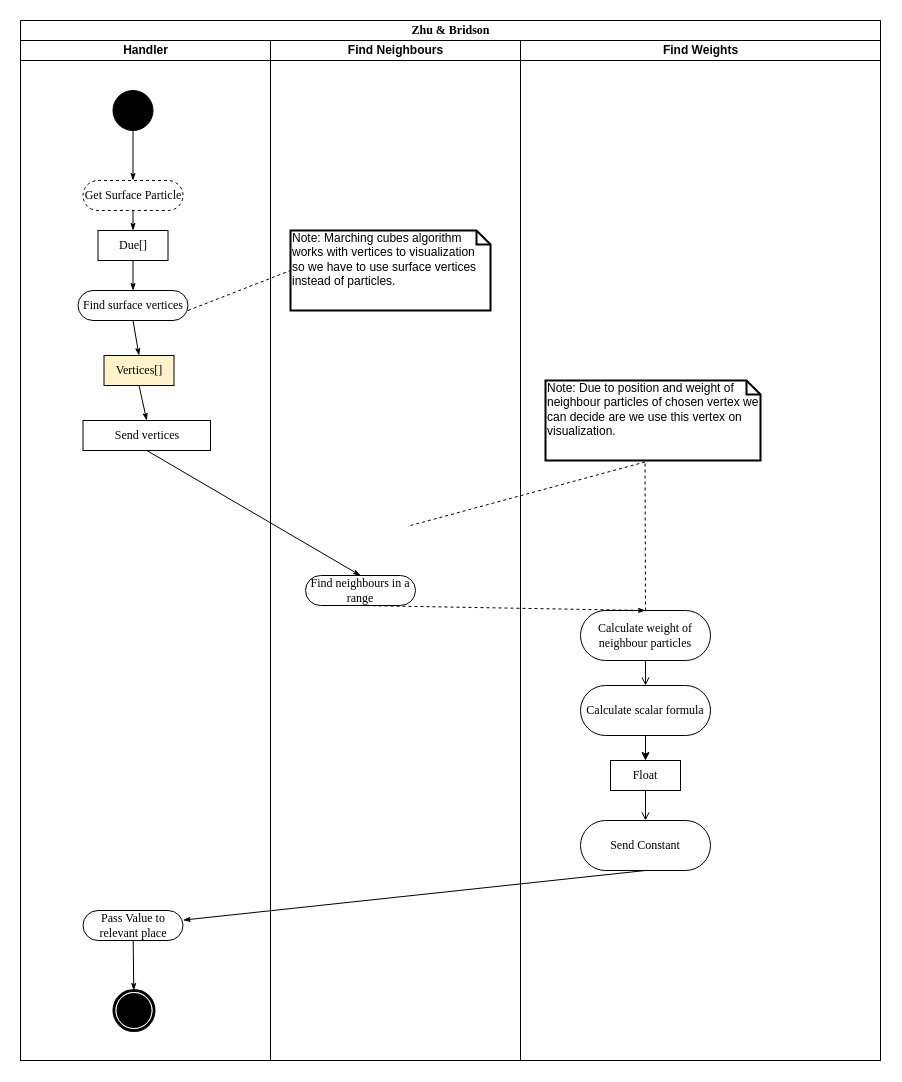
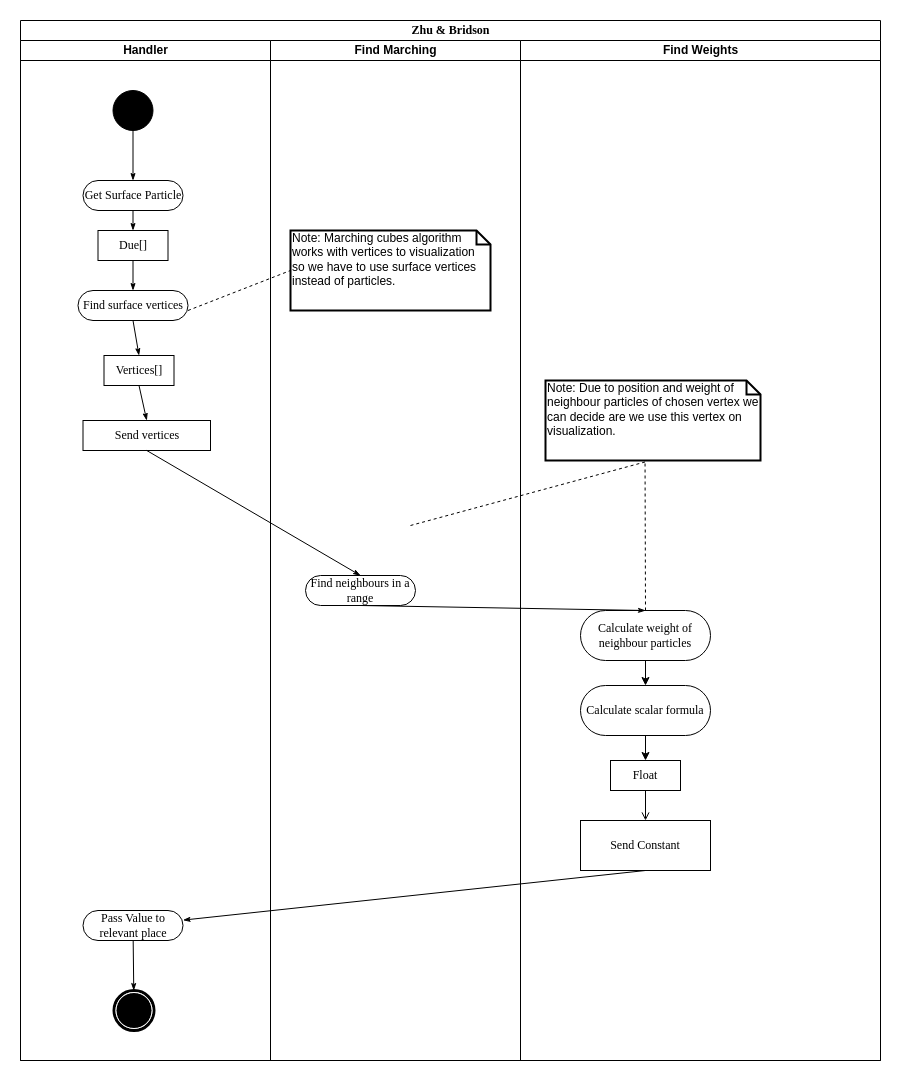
(396, 51) -> (396, 51)
(133, 196) -> (133, 196)
(139, 371) -> (139, 371)
(503, 608) -> (503, 608)
(646, 678) -> (646, 677)
(646, 846) -> (646, 846)
